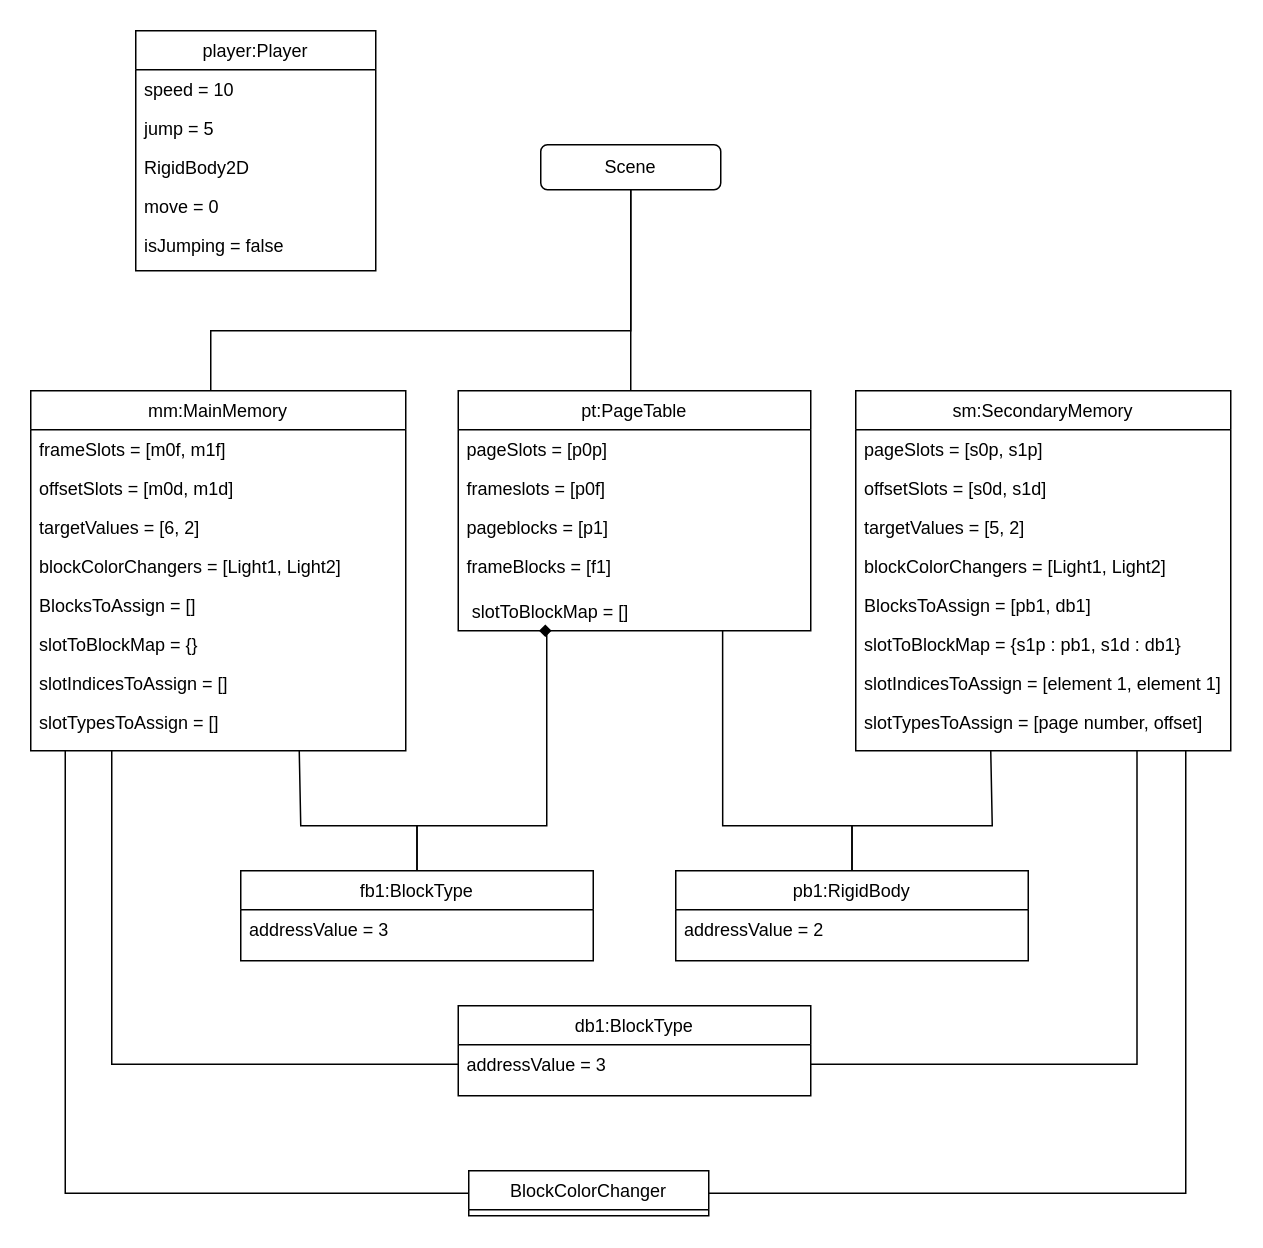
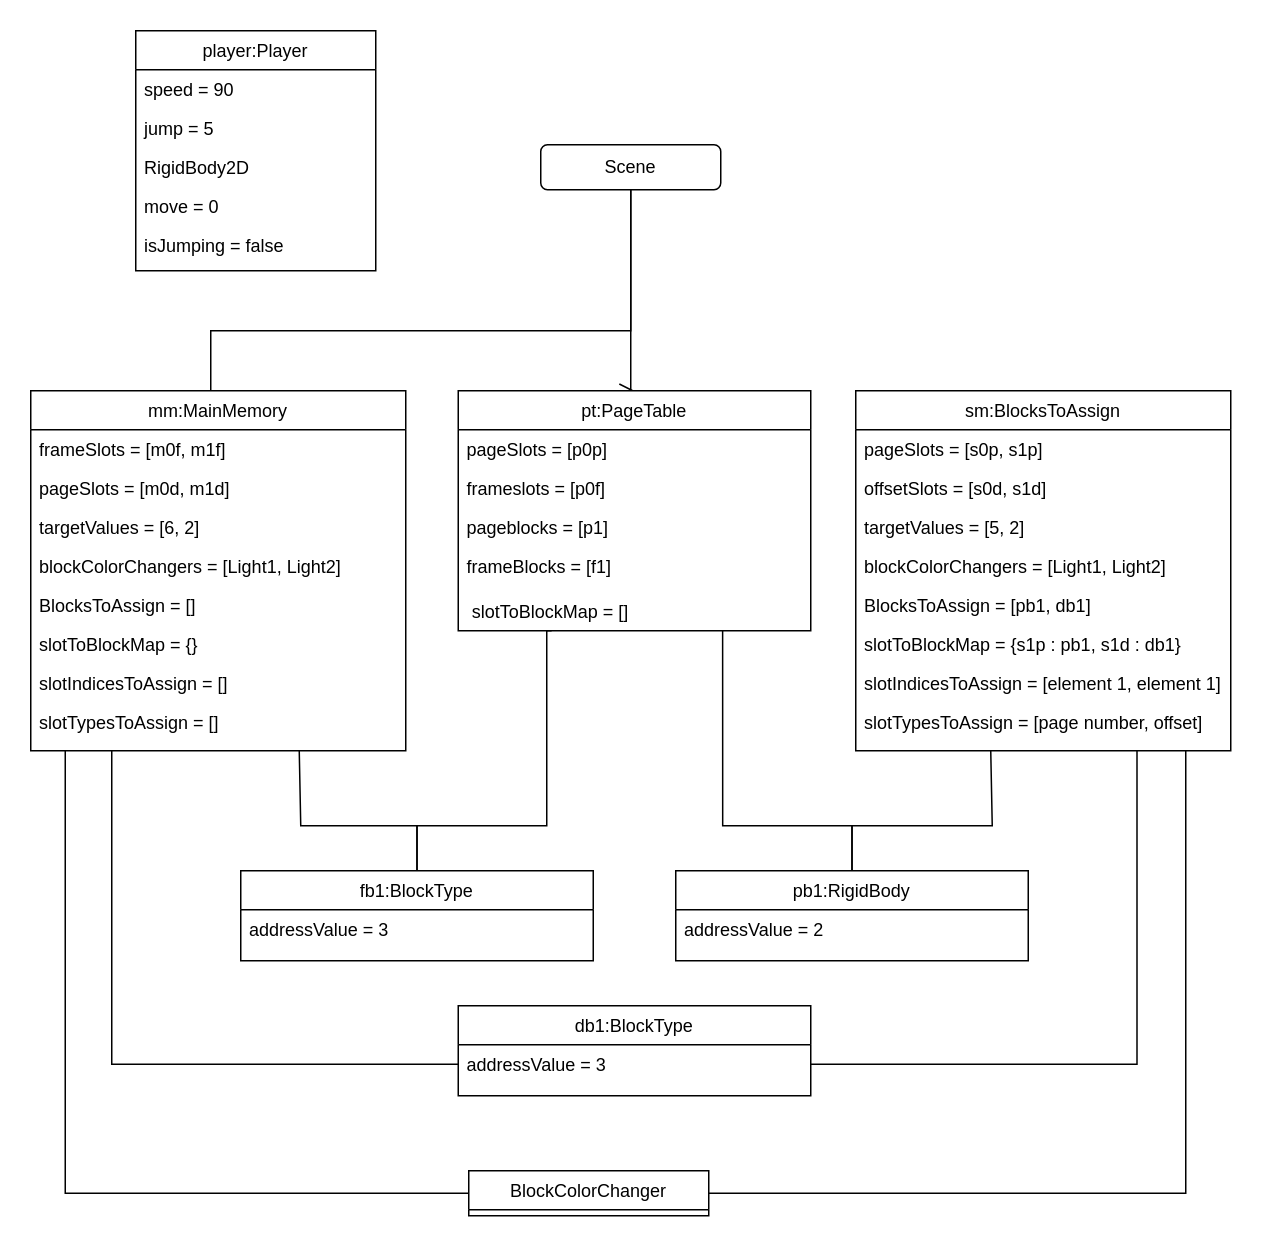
(190, 90) -> (190, 90)
(631, 388) -> (631, 389)
(1043, 411) -> (1043, 411)
(148, 489) -> (138, 489)
(547, 636) -> (547, 636)
